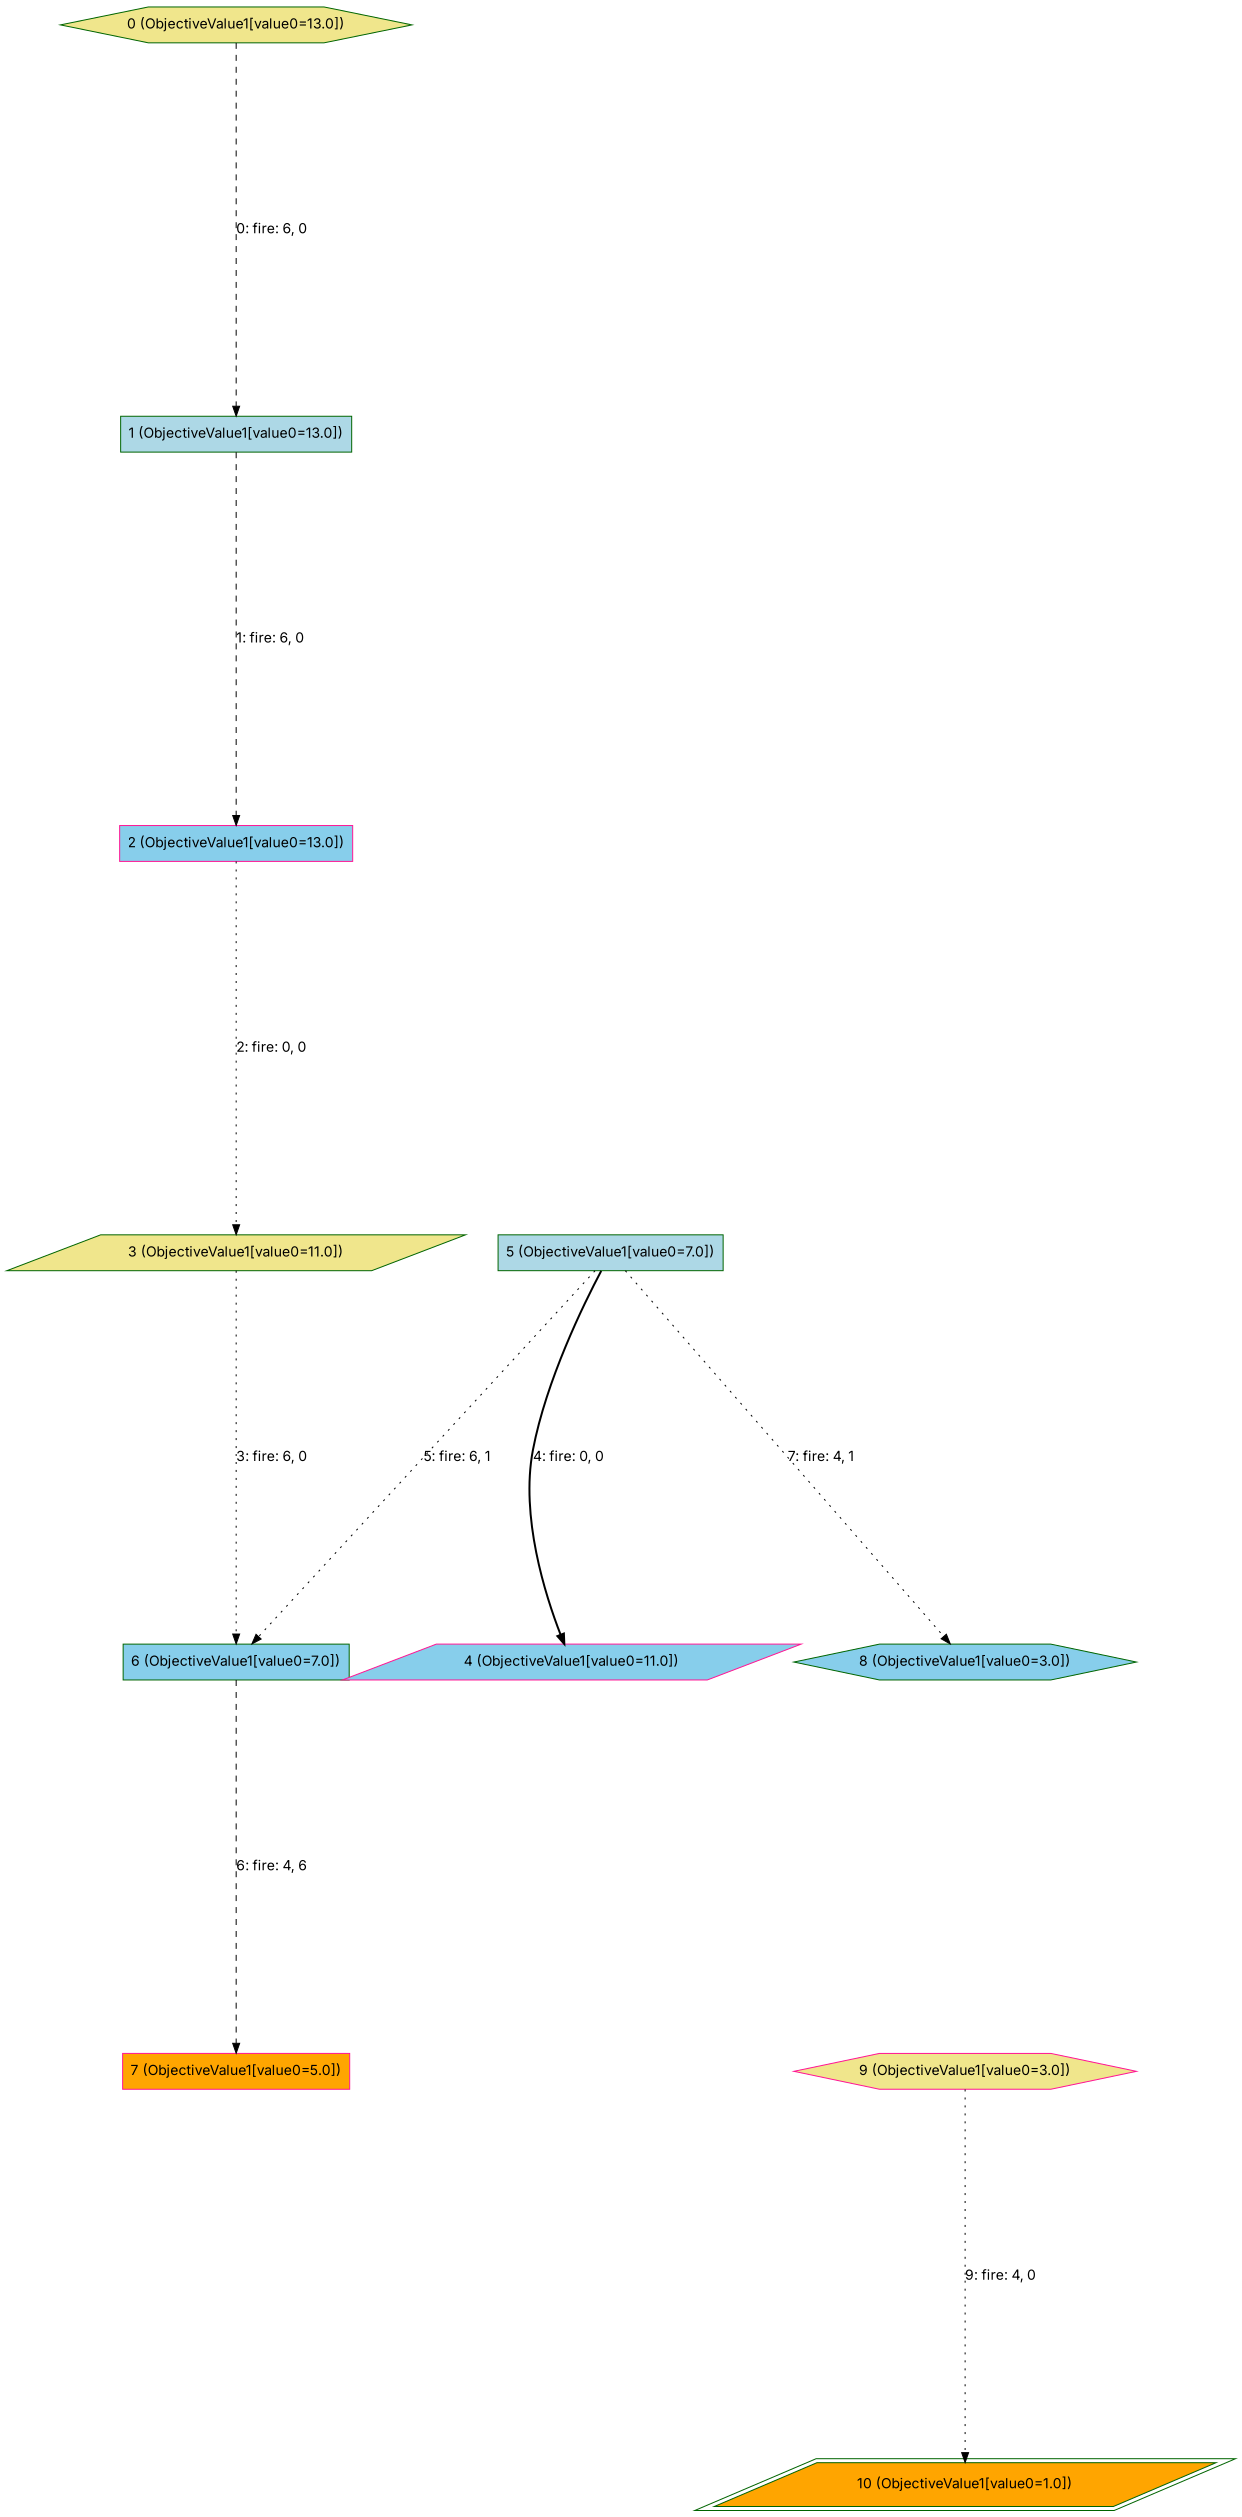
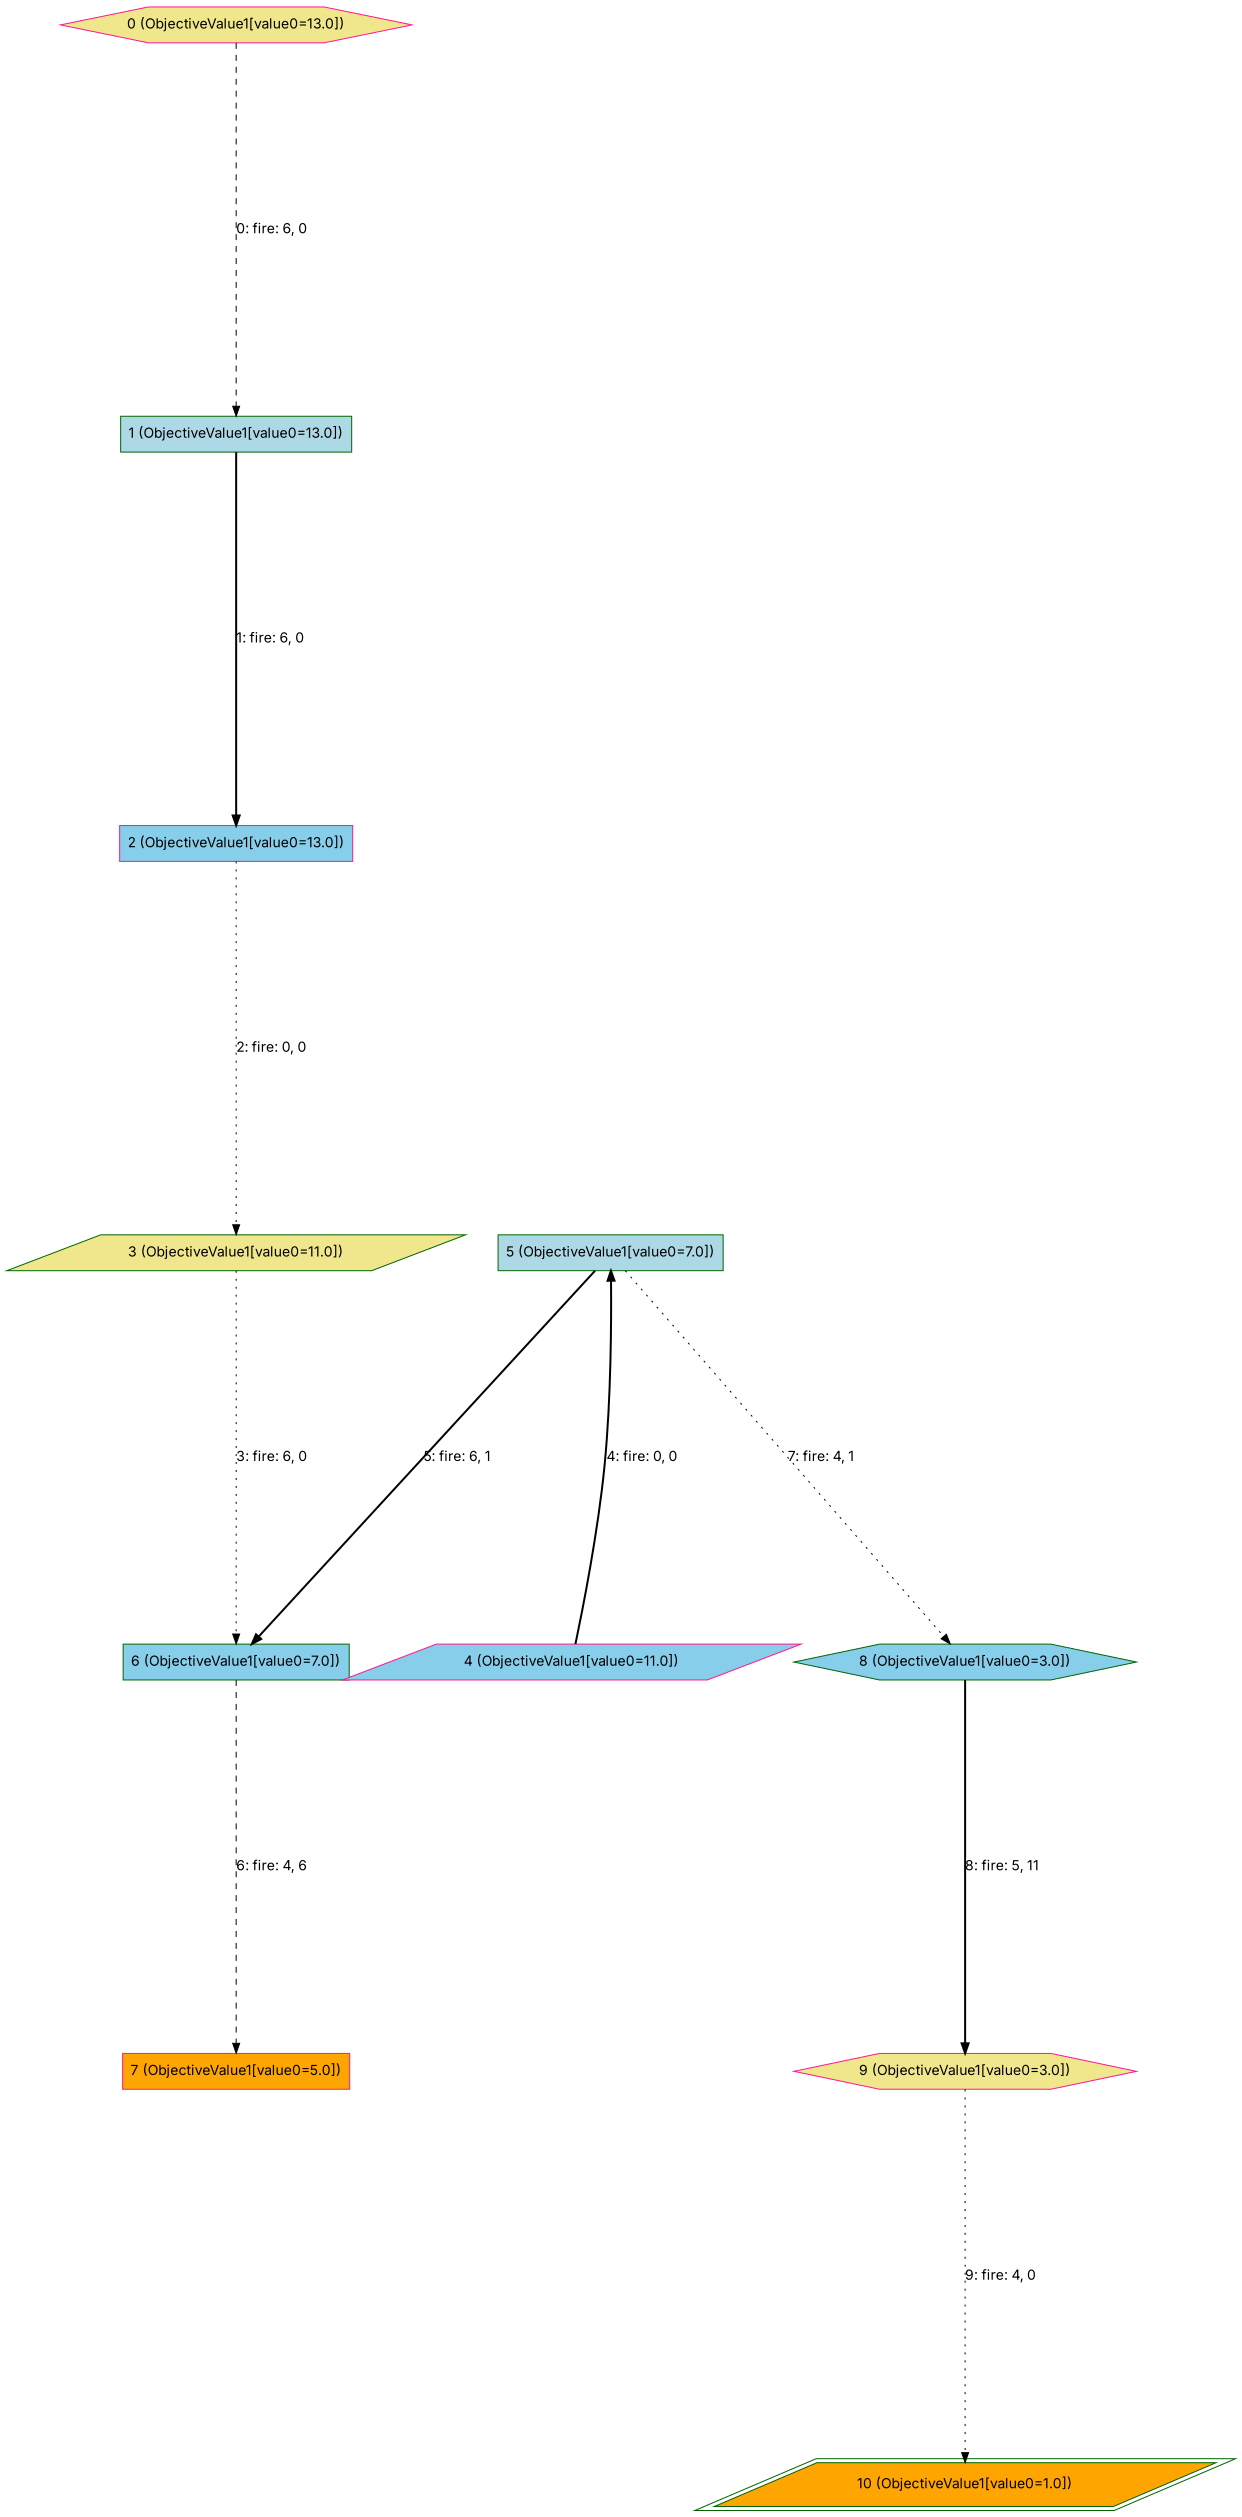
(236, 25) -> (236, 25)
(236, 634) -> (236, 634)
(533, 1448) -> (605, 1464)
(427, 1454) -> (427, 1454)
none -> (965, 1862)
